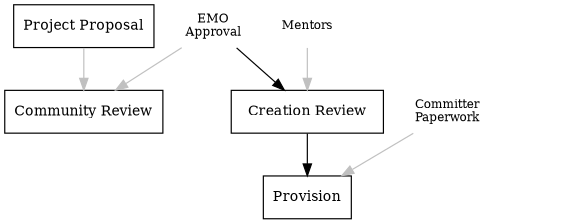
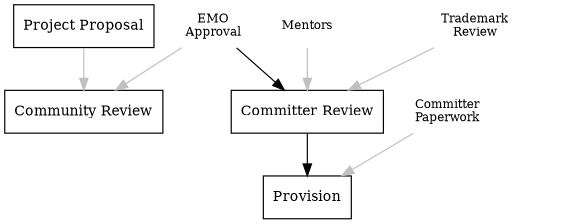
none -> (475, 26)
(307, 112) -> (307, 112)
